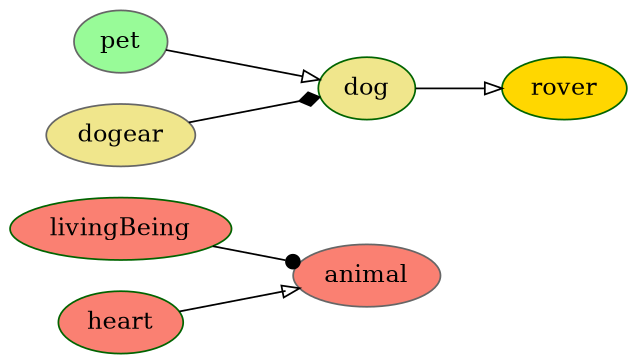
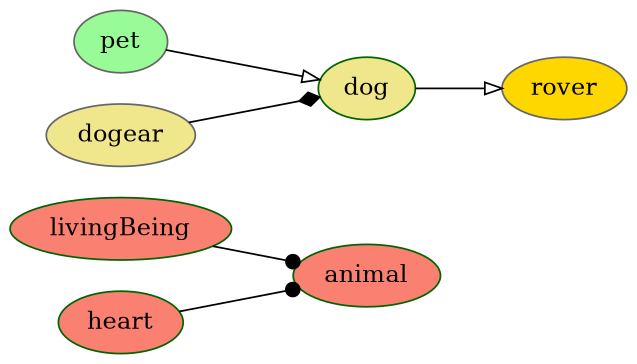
(564, 88) -> (564, 88)
(367, 276) -> (367, 276)
(232, 301) -> (232, 301)
